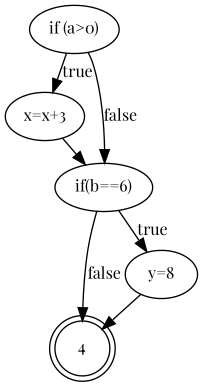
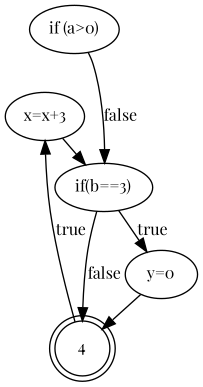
(62, 66) -> (55, 239)
(104, 187) -> (104, 187)
(161, 274) -> (161, 274)
